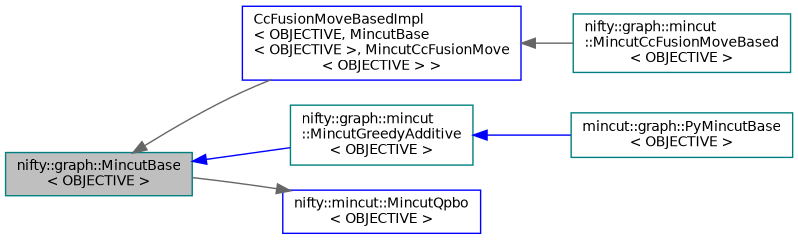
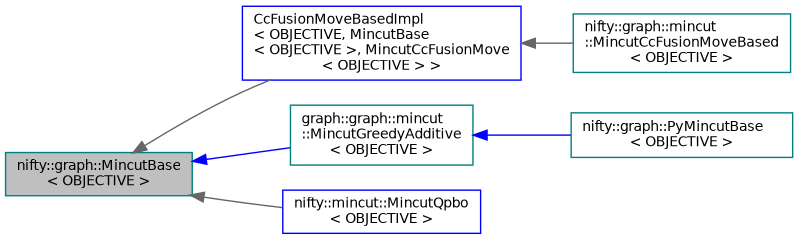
(382, 135) -> (382, 135)
(682, 135) -> (682, 135)
(235, 183) -> (243, 203)
